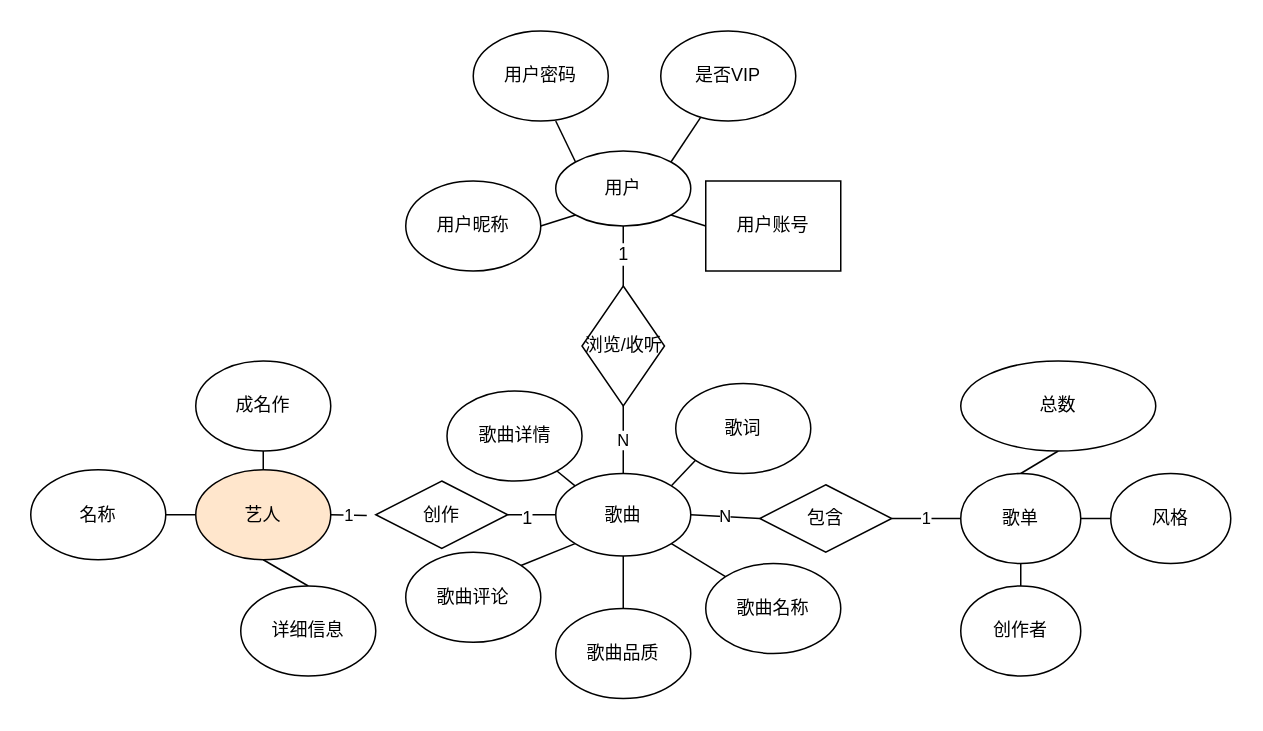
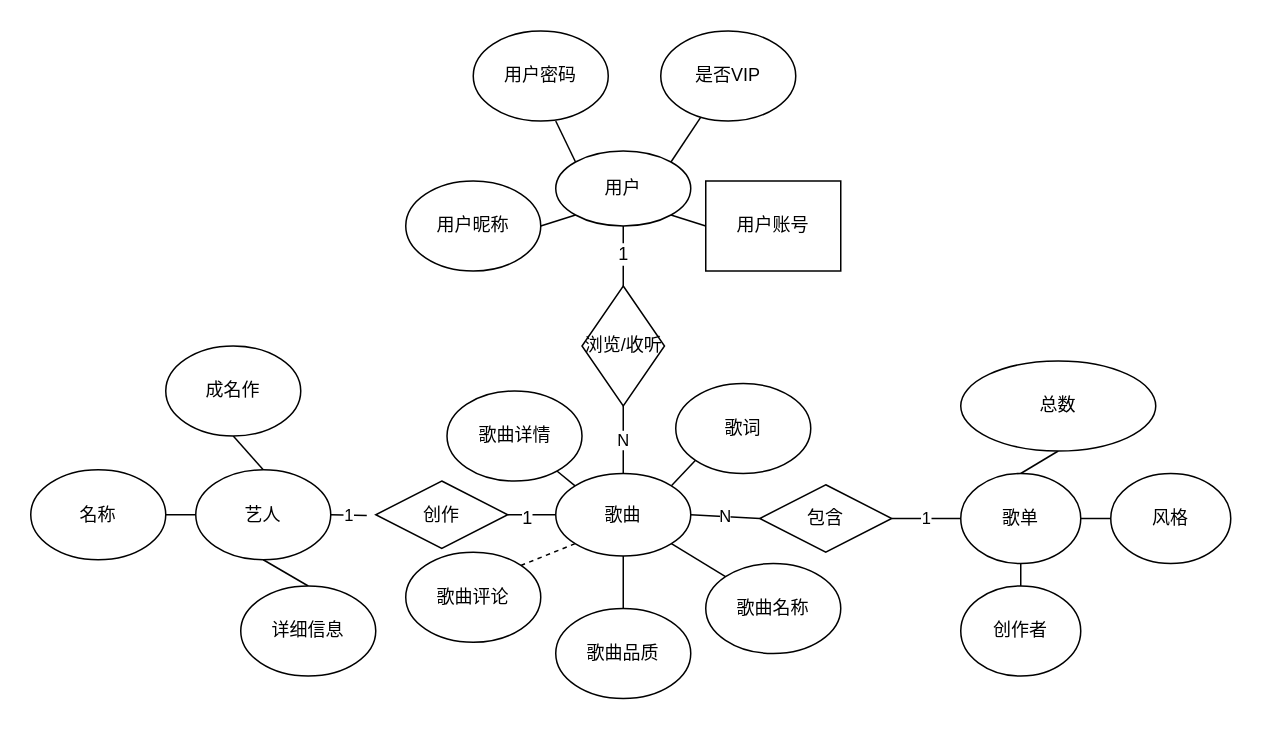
(263, 406) -> (233, 391)
(263, 515) -> (263, 515)
(548, 554) -> (548, 554)
